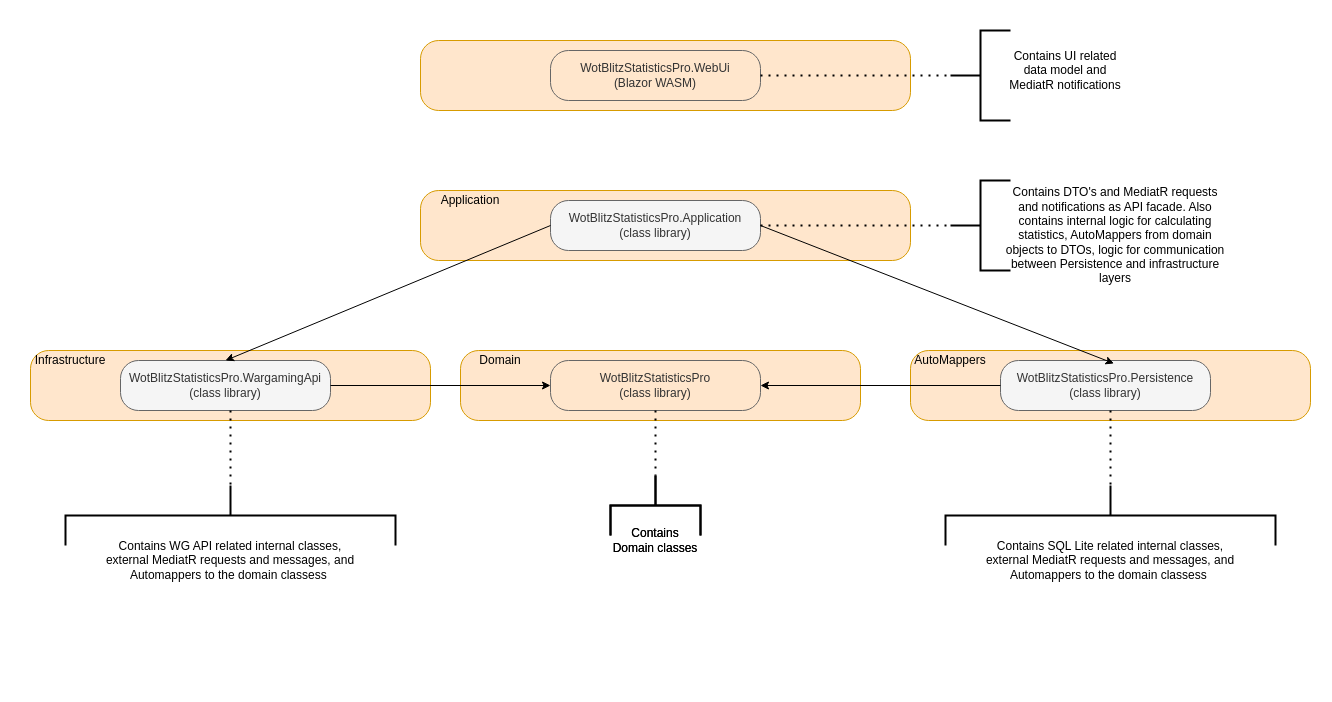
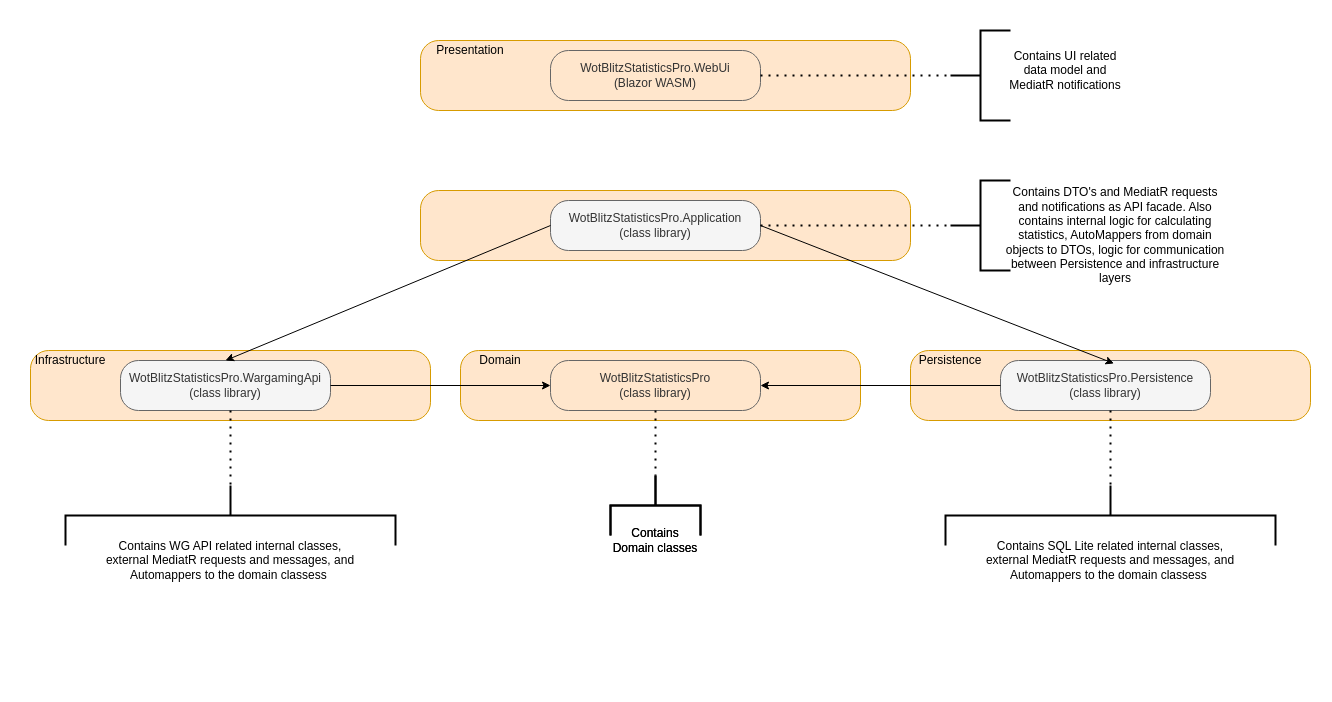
none -> (471, 51)
(471, 201) -> none
(951, 361) -> (951, 361)
